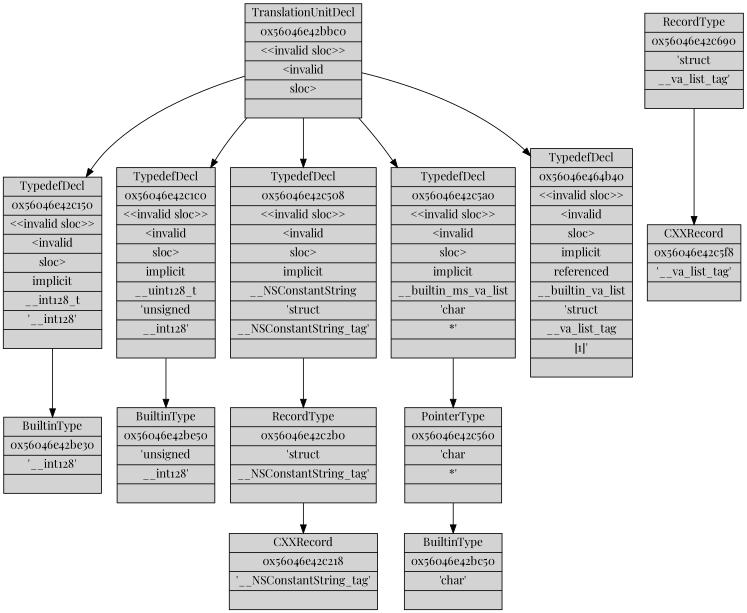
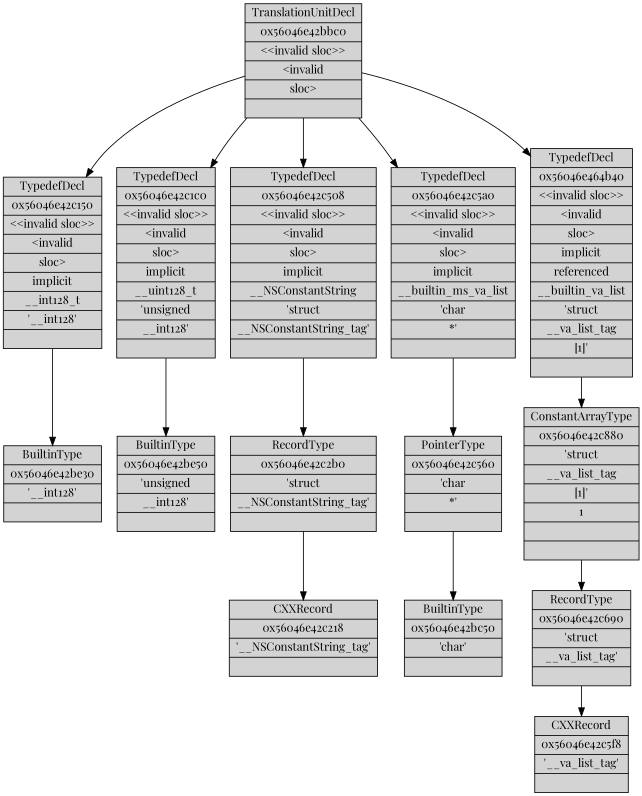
none -> (582, 484)
